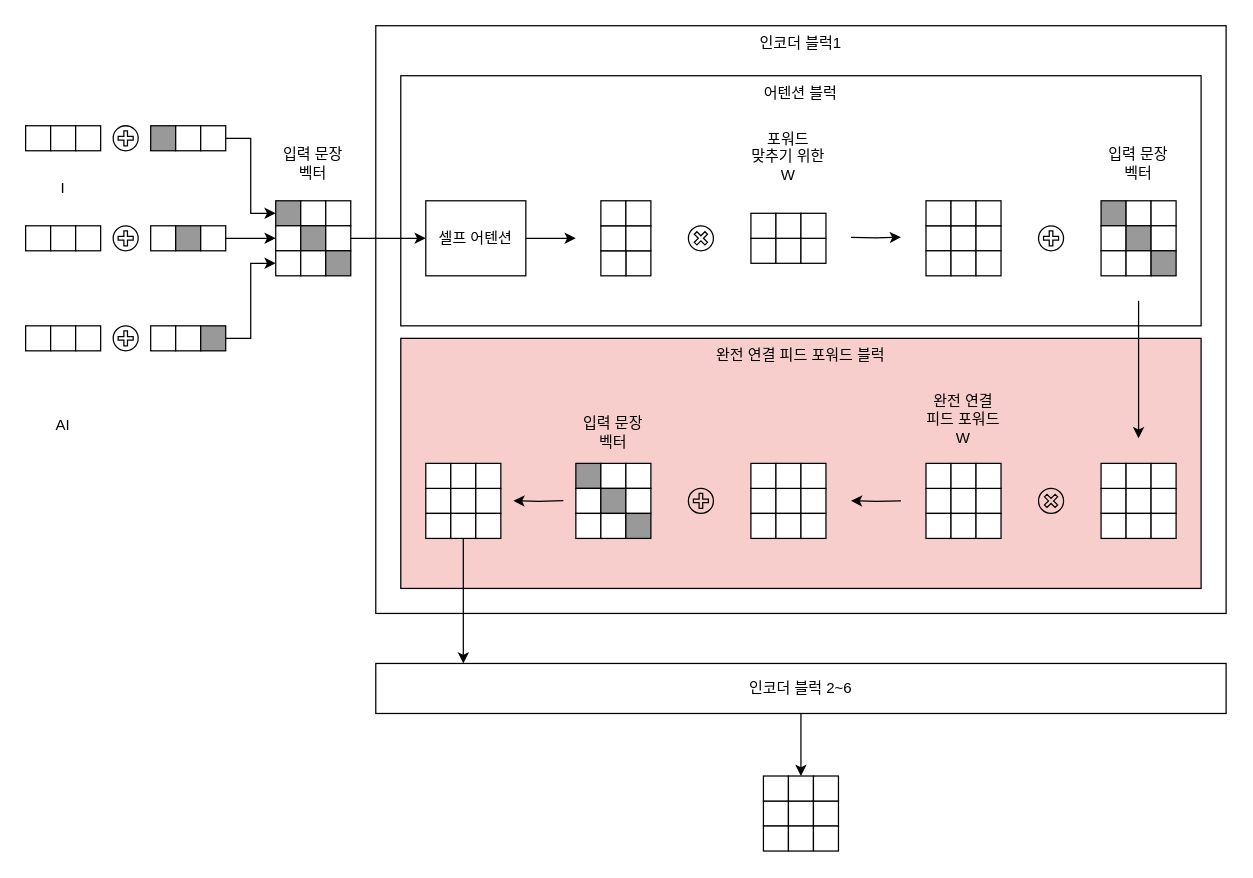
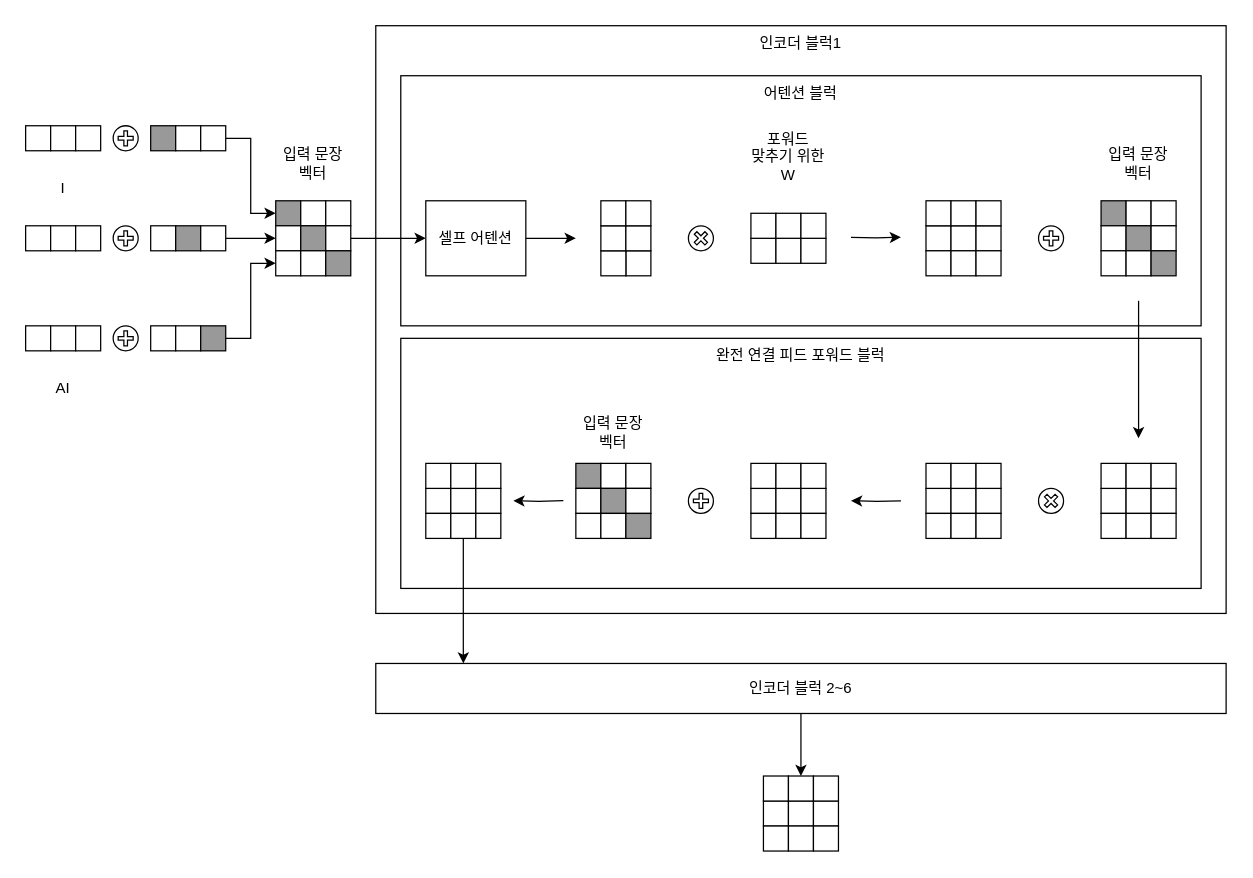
(801, 356) -> (801, 356)
(963, 419) -> none
(63, 426) -> (63, 388)
